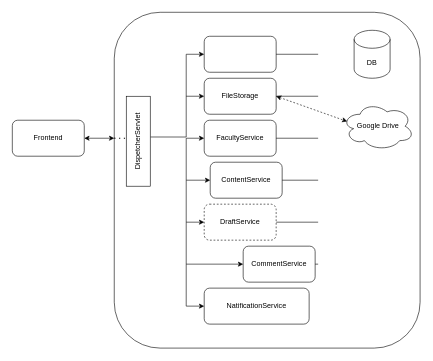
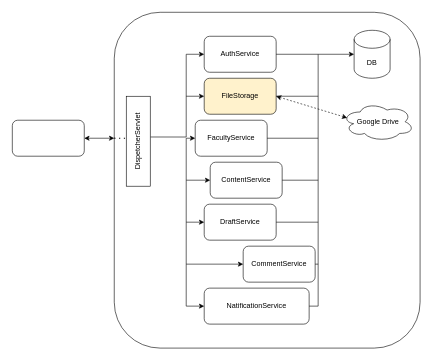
none -> (240, 54)
none -> (319, 54)
(240, 96) -> (240, 96)
(378, 126) -> (378, 122)
(48, 138) -> none
(240, 138) -> (231, 138)
(240, 222) -> (240, 222)
